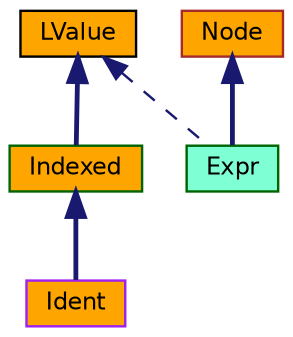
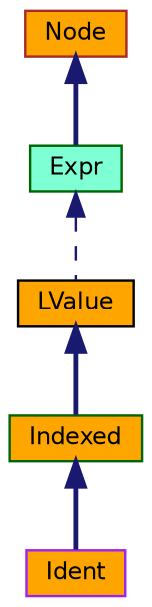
(164, 109) -> (76, 249)
